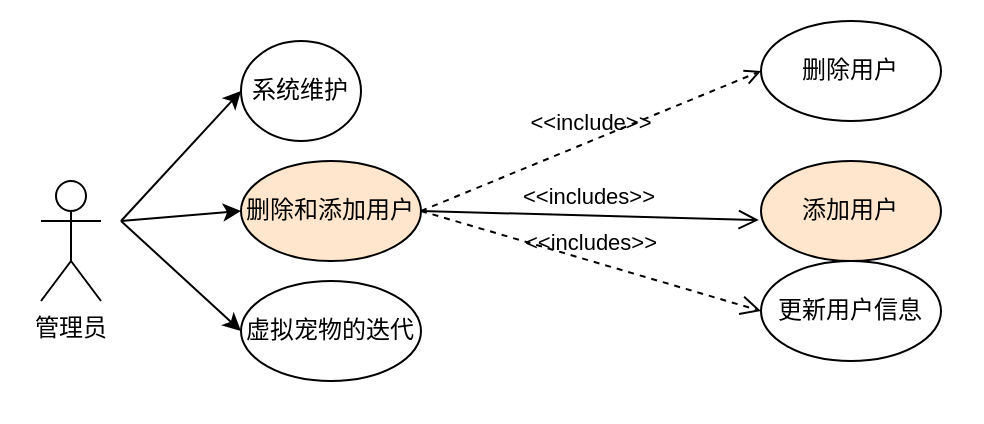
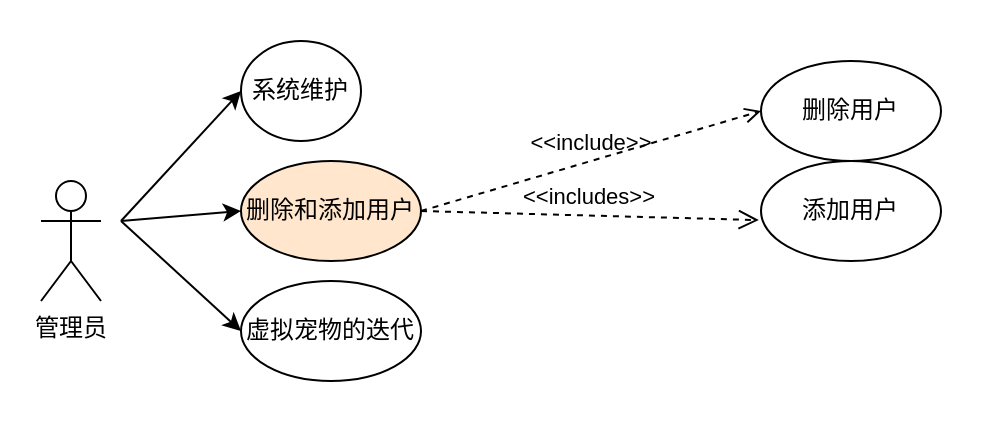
(851, 71) -> (851, 111)
(851, 211) -> (851, 211)
(593, 216) -> (593, 216)
(595, 262) -> none
(851, 311) -> none
